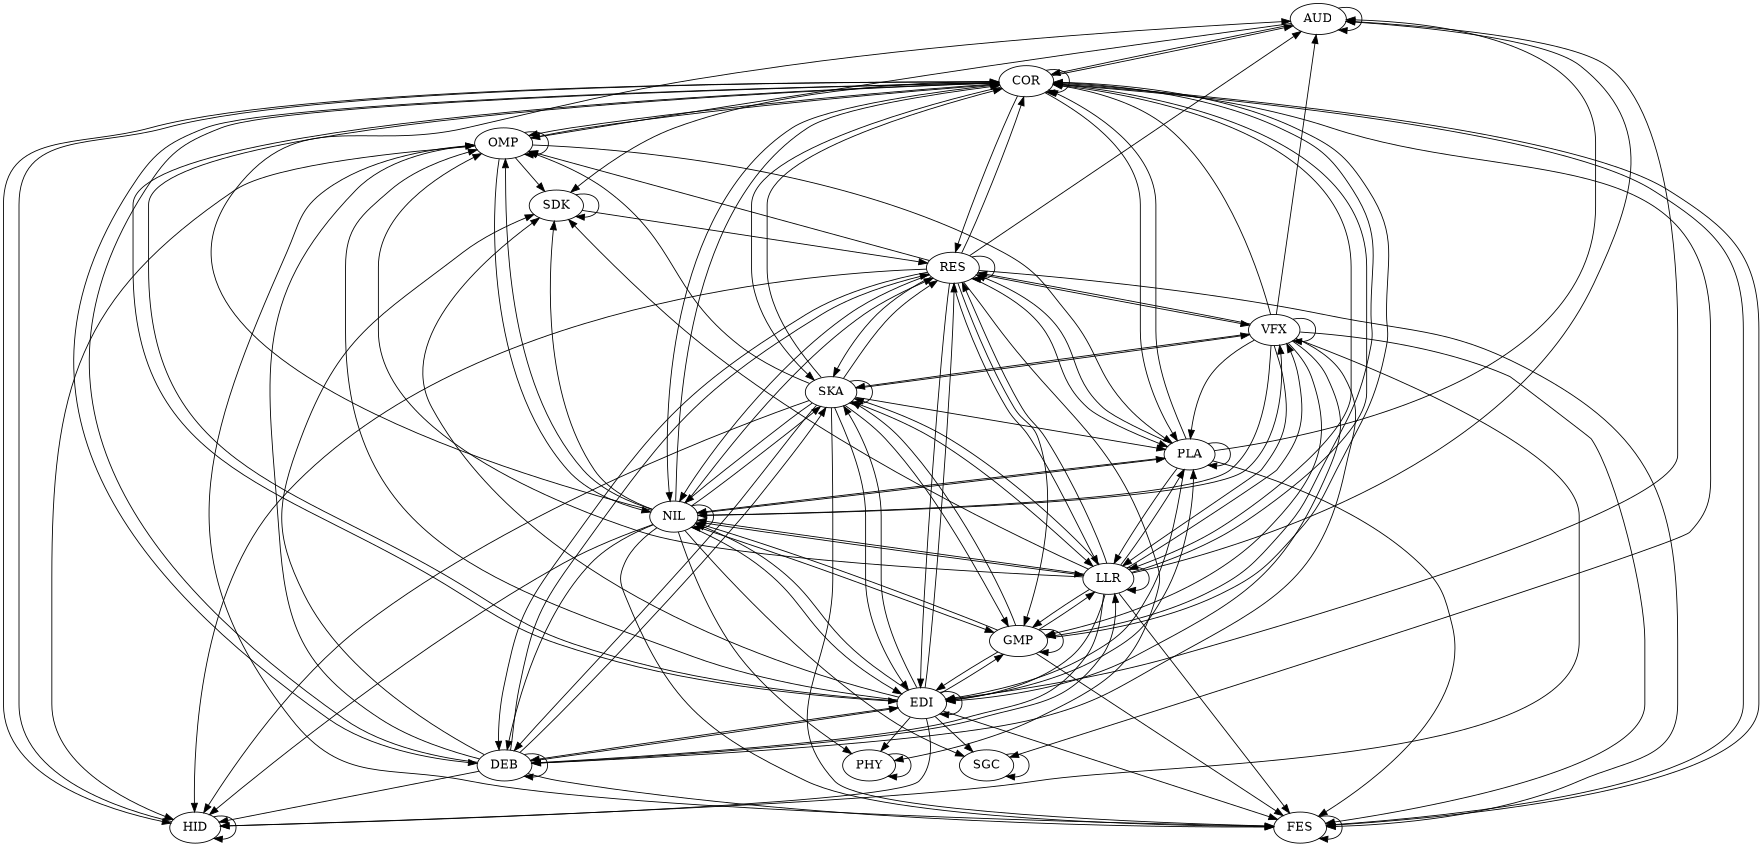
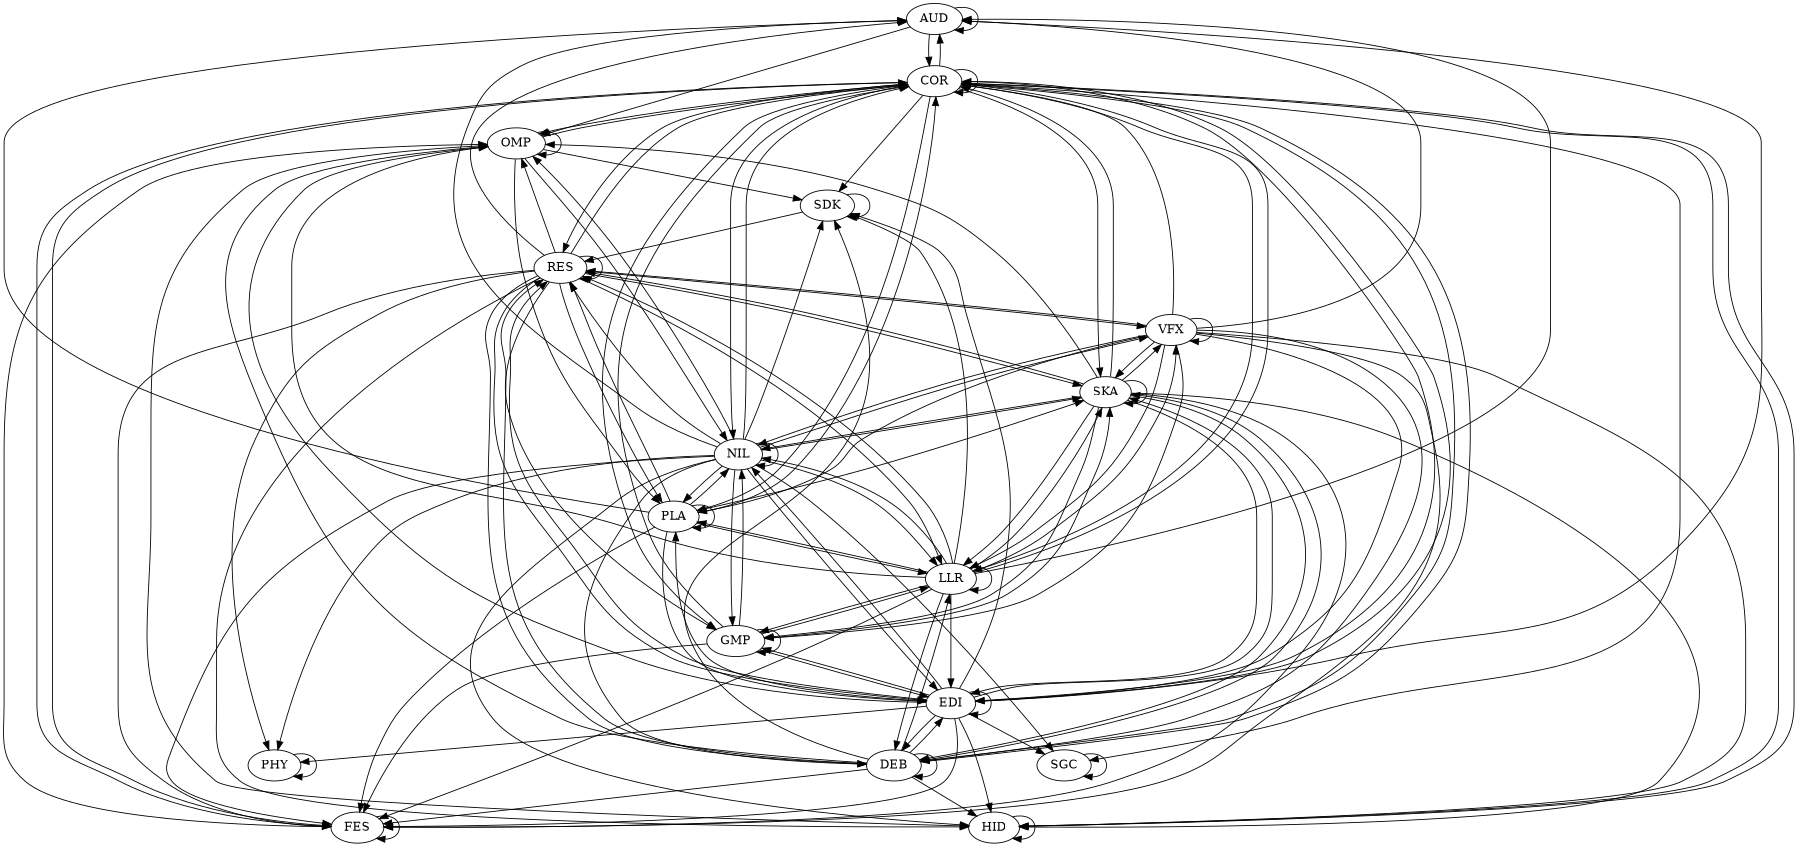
(789, 364) -> none
(1006, 423) -> (897, 460)
